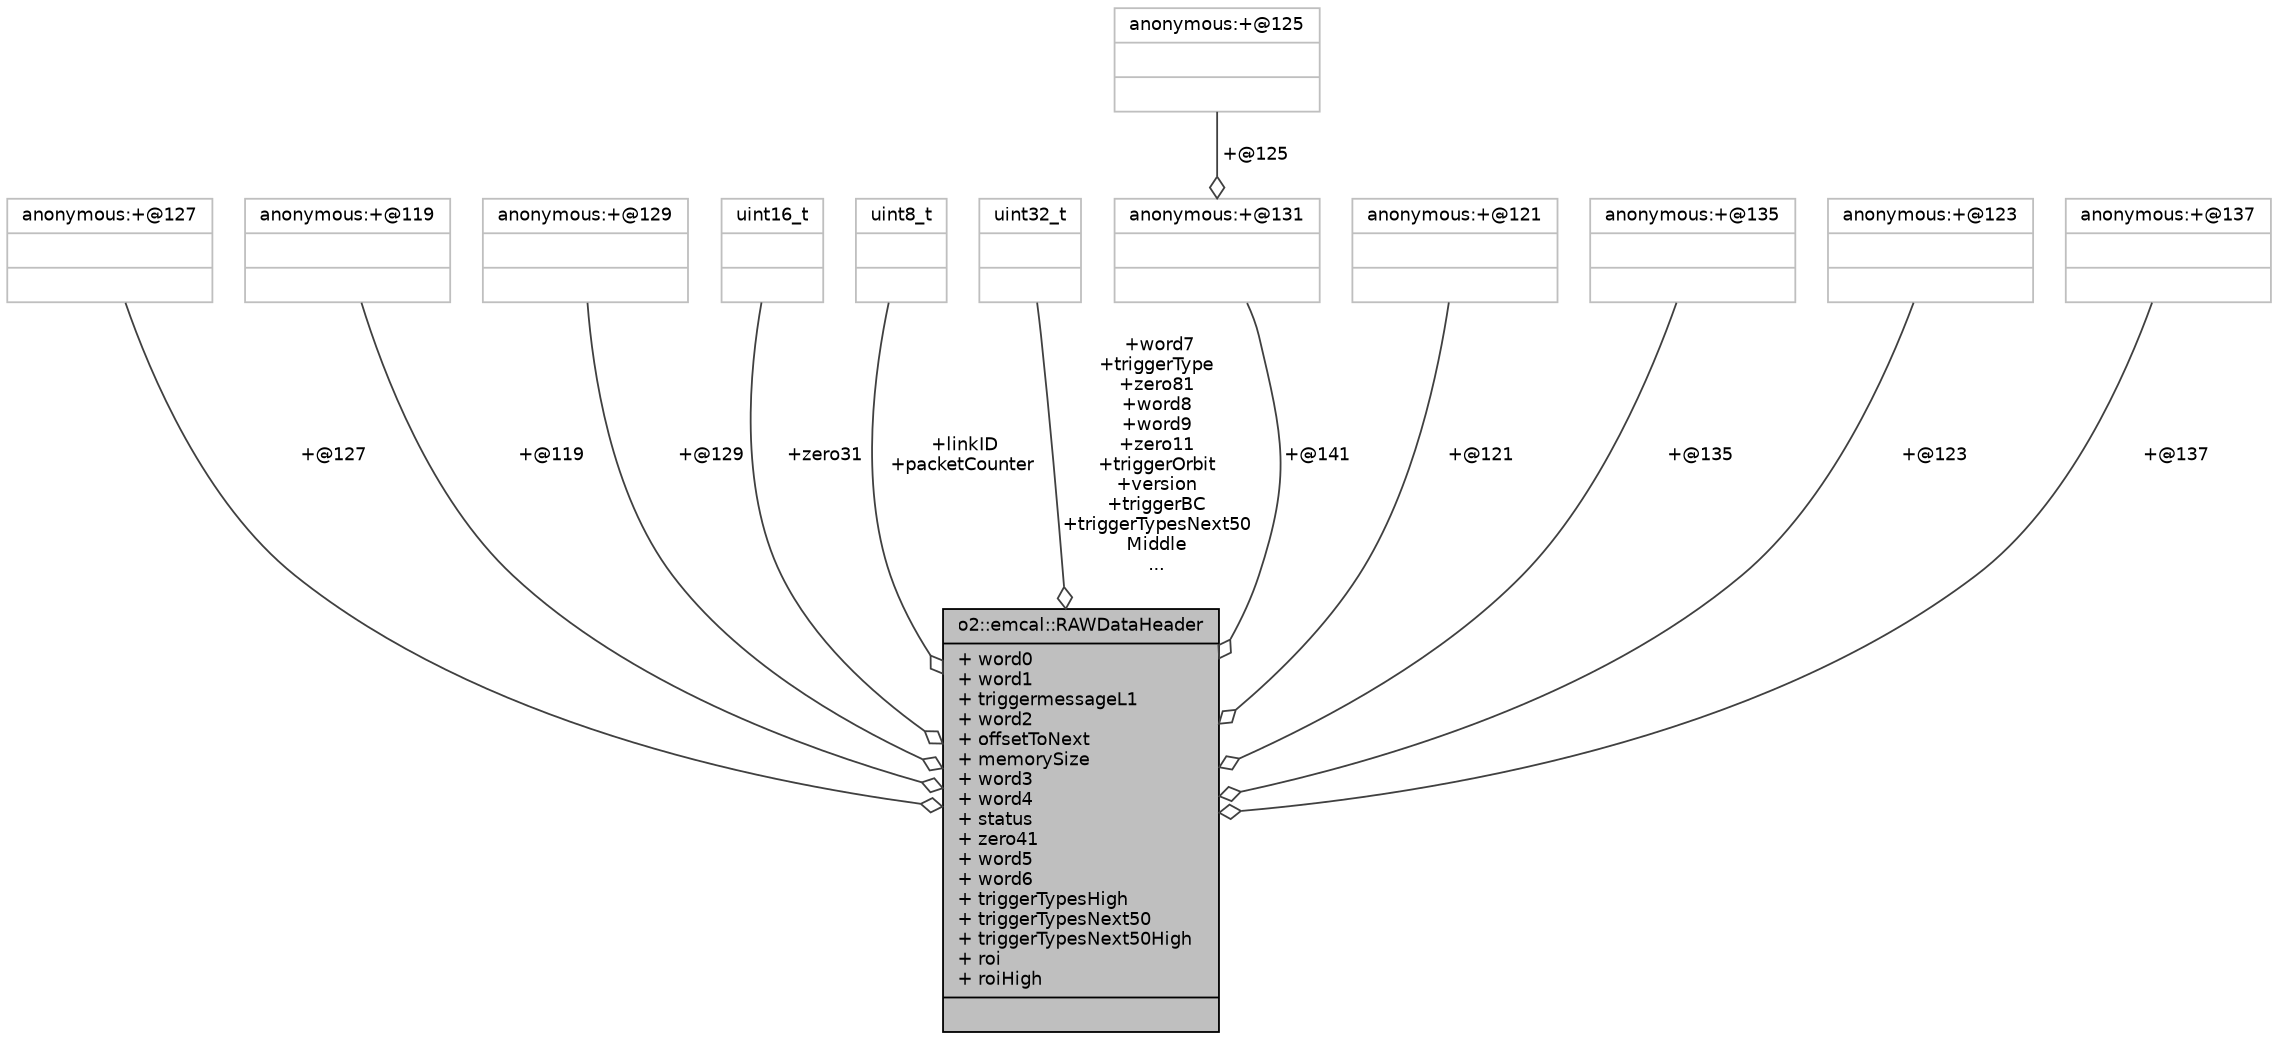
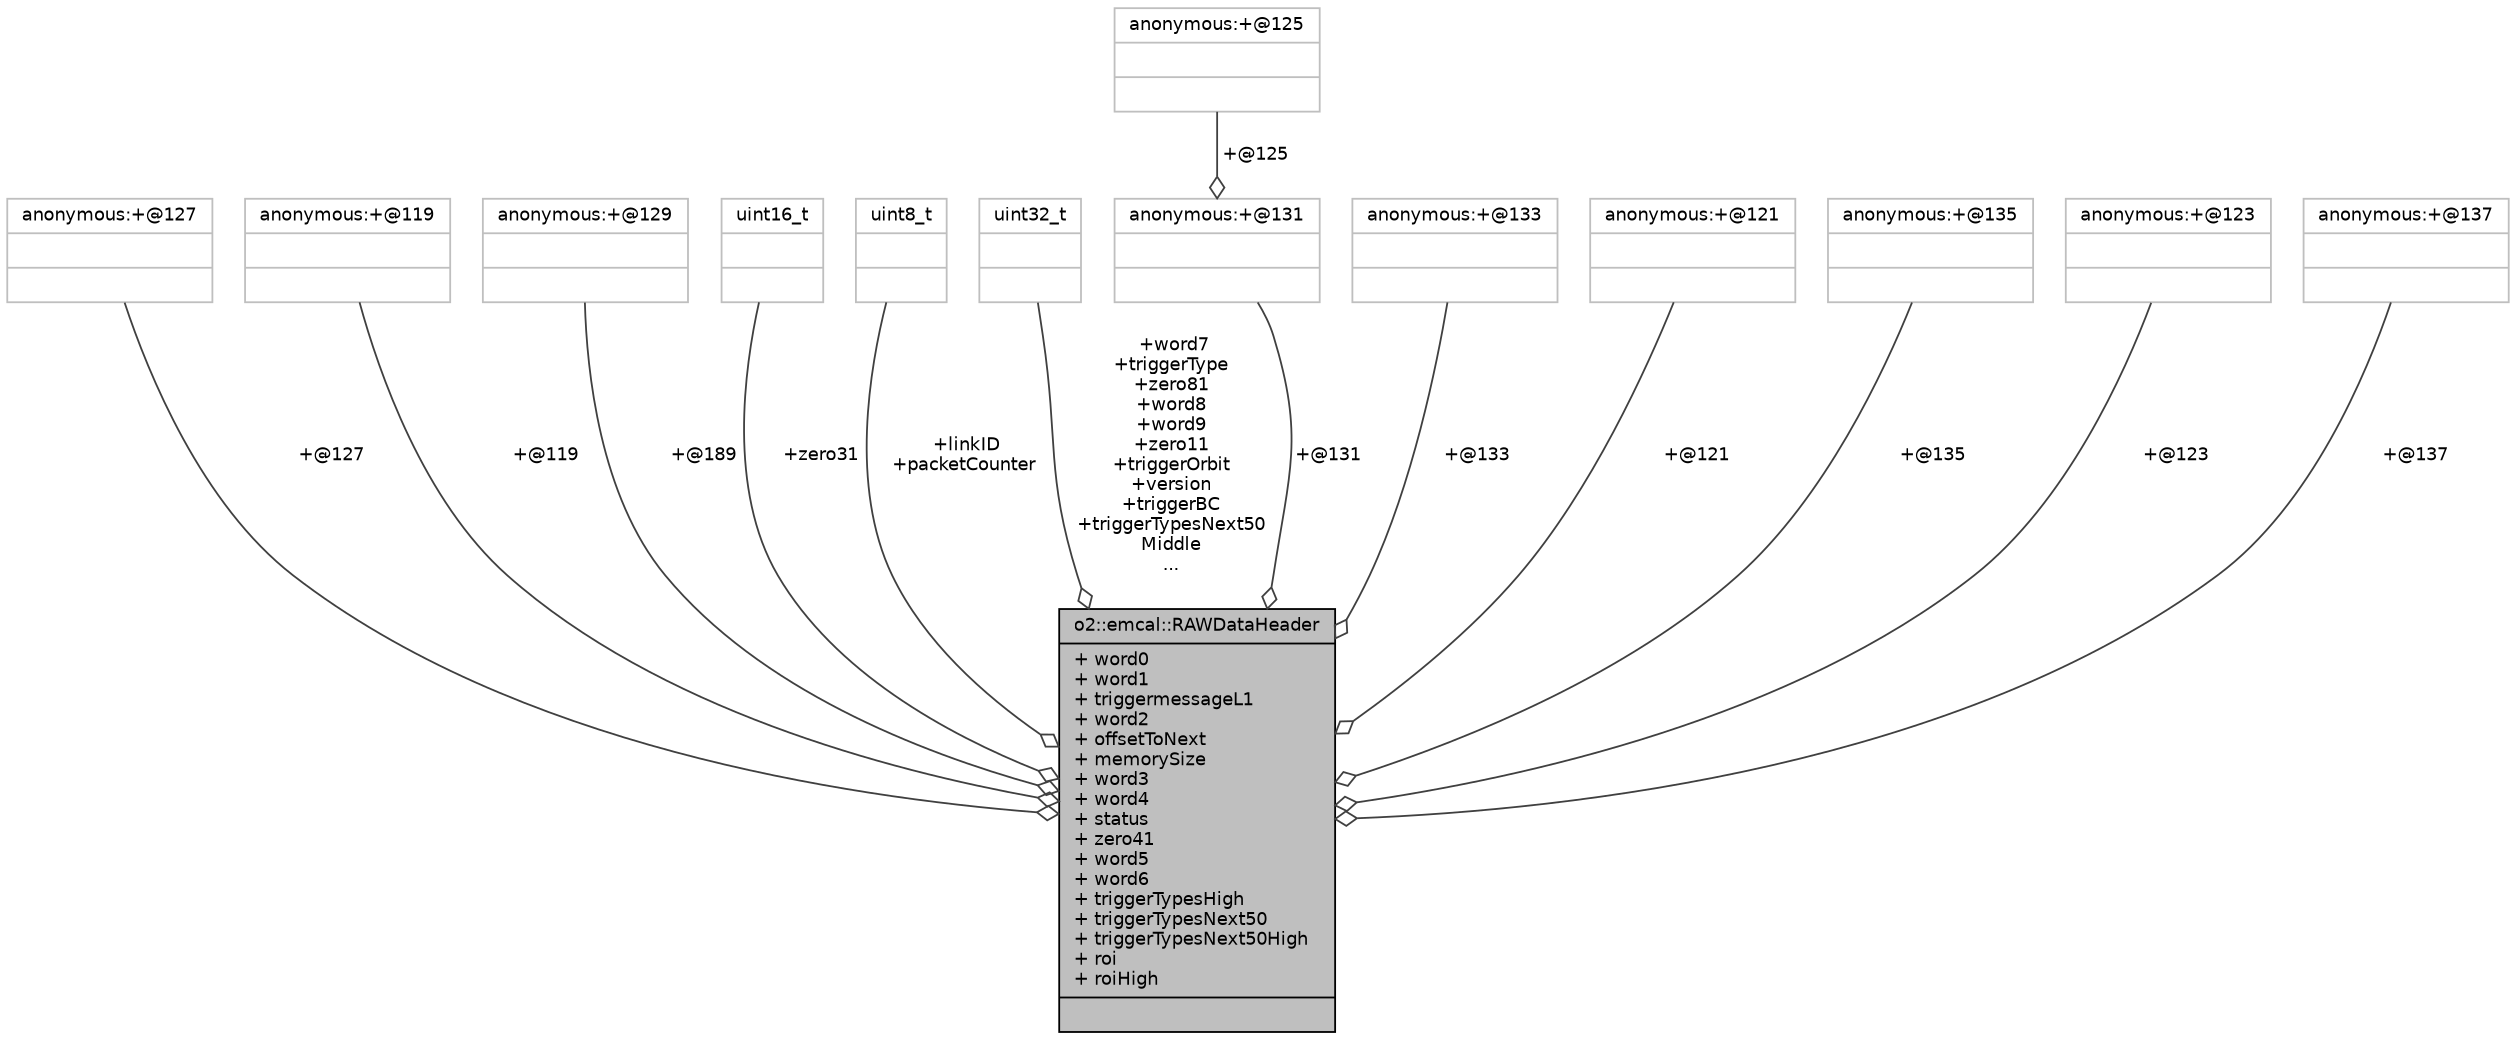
none -> (1455, 251)
(709, 456) -> (702, 456)
(1315, 456) -> (1326, 456)
